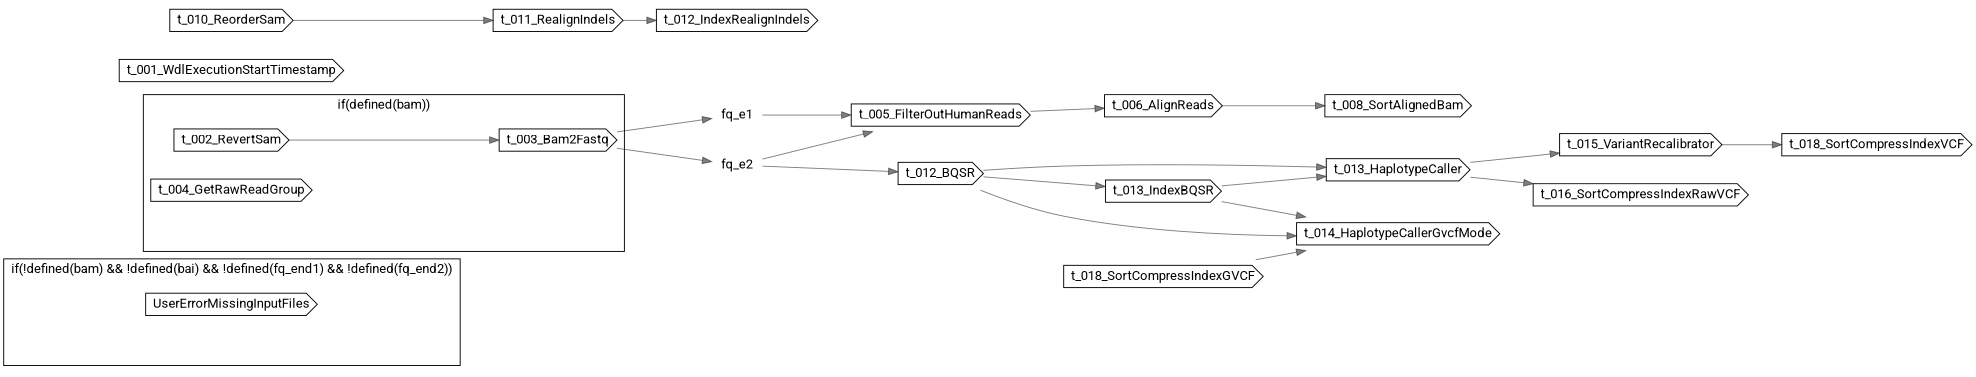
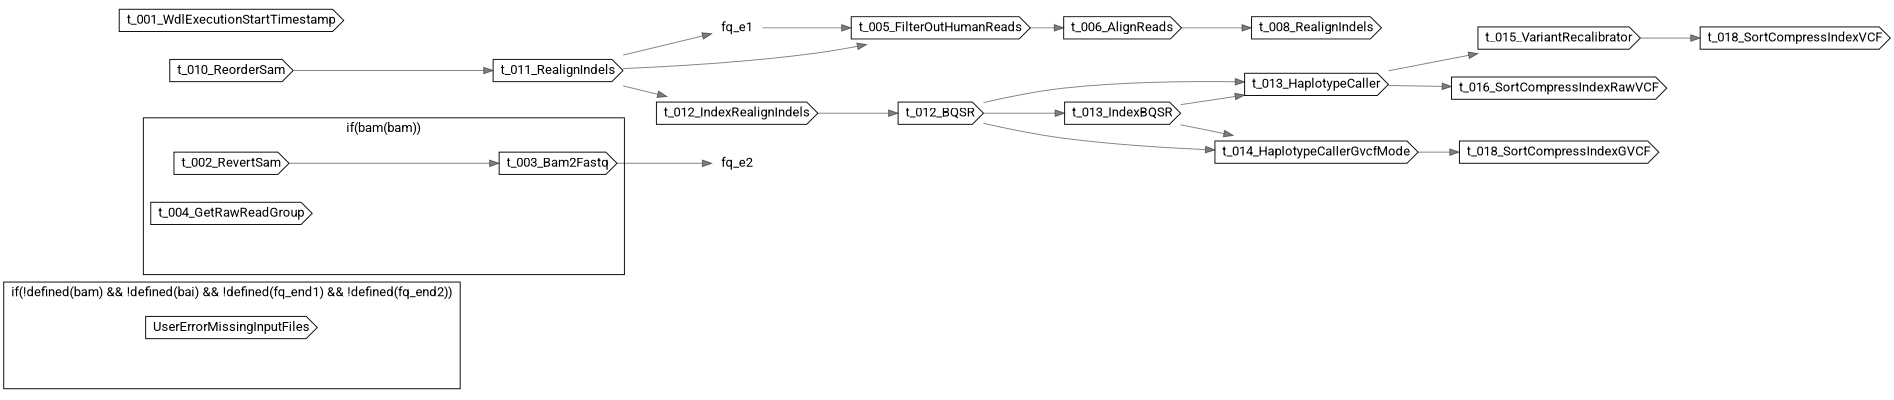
(384, 105) -> (384, 128)
(1398, 106) -> (1317, 28)
(660, 126) -> (663, 45)
(813, 147) -> (740, 61)
(825, 169) -> (853, 113)
(1276, 256) -> (1434, 152)
